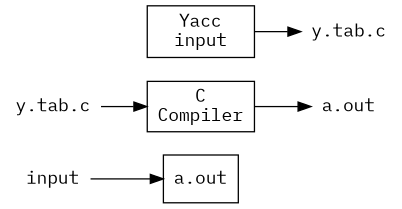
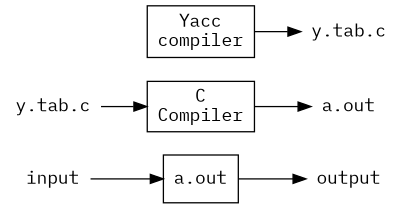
(201, 32) -> (201, 32)
none -> (349, 179)
